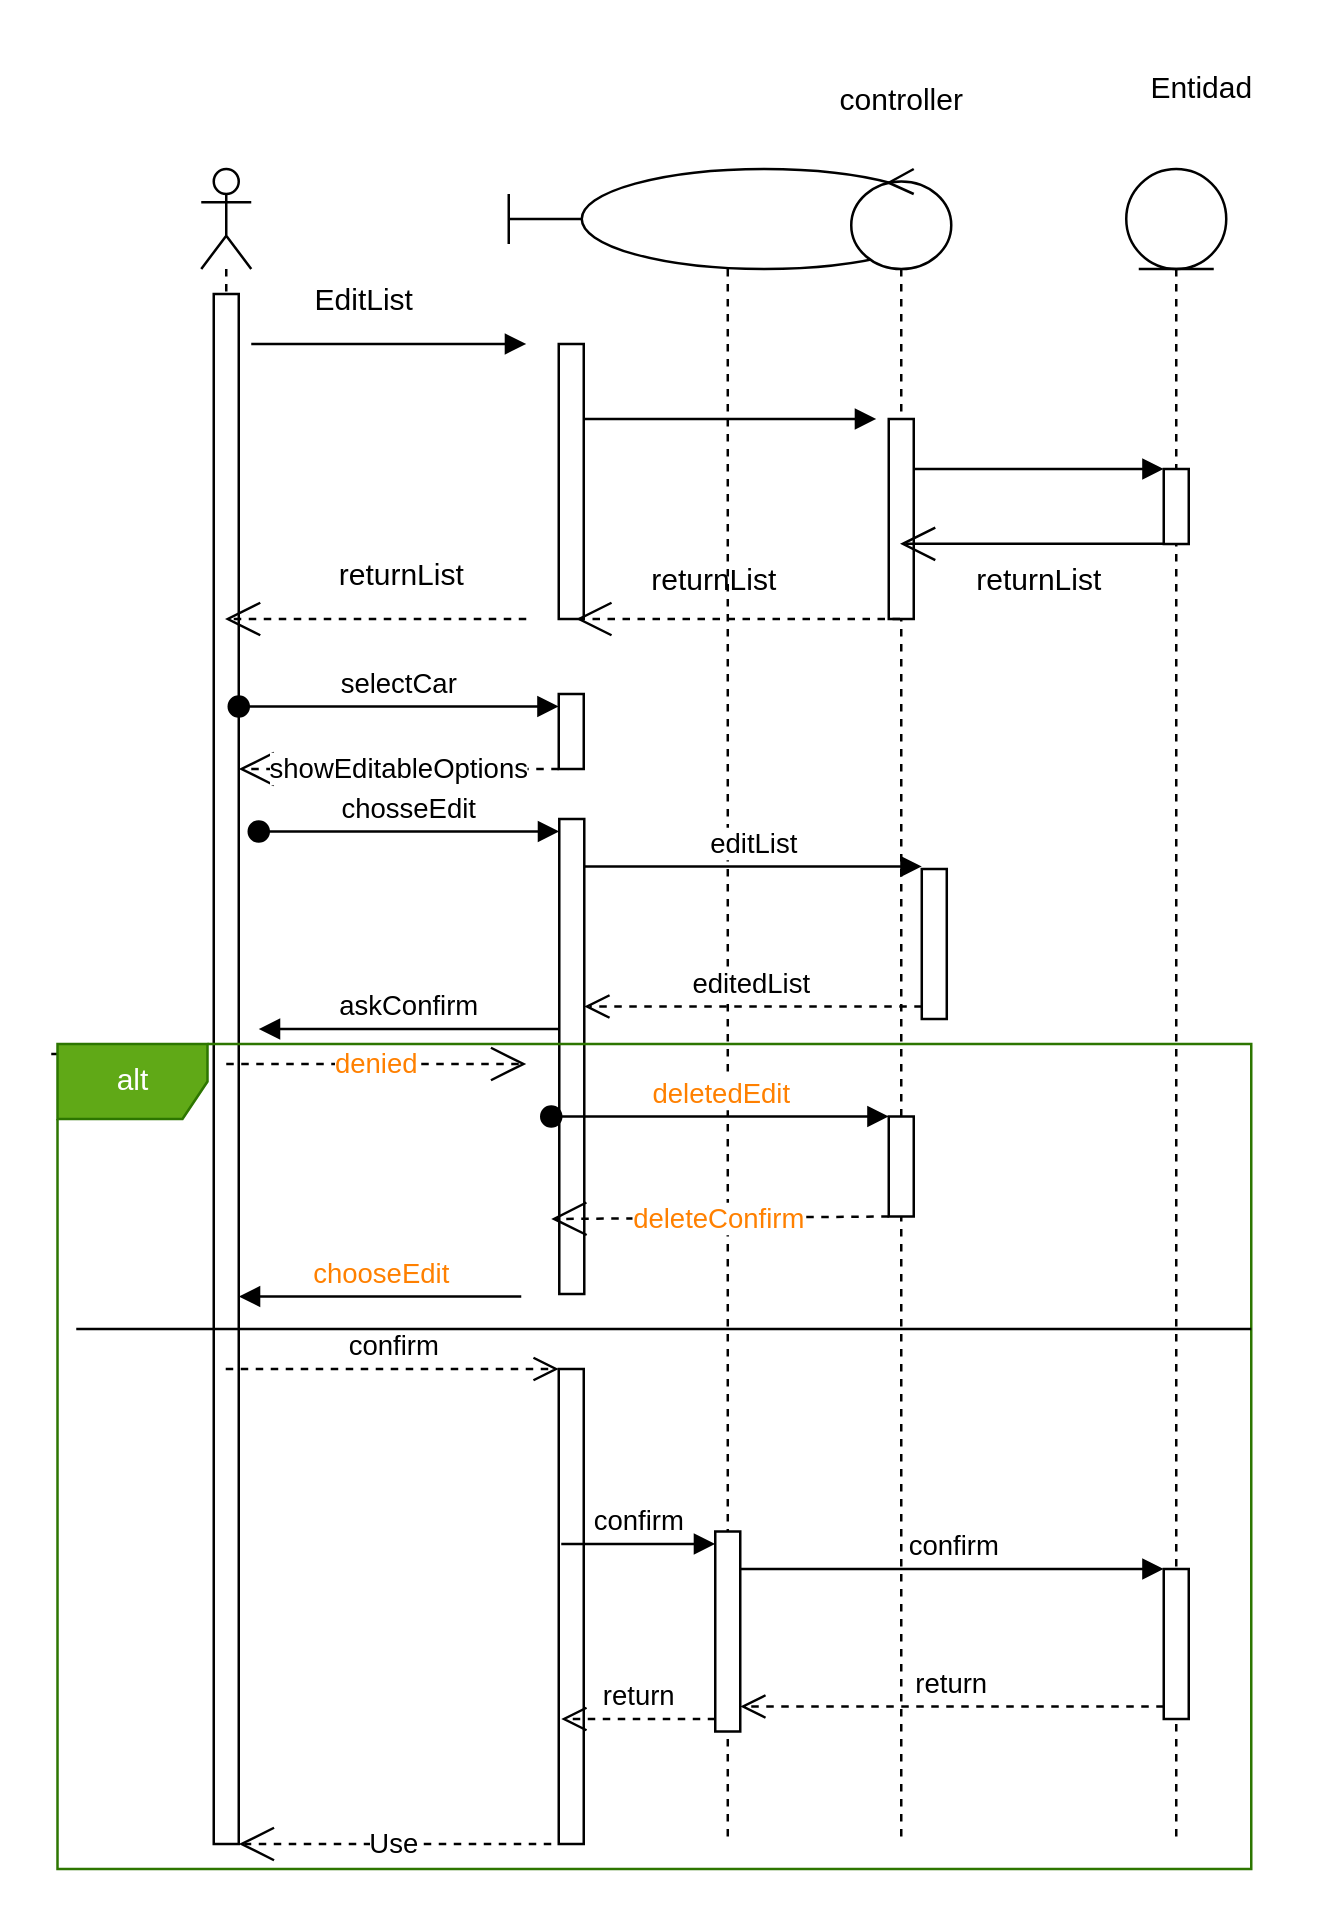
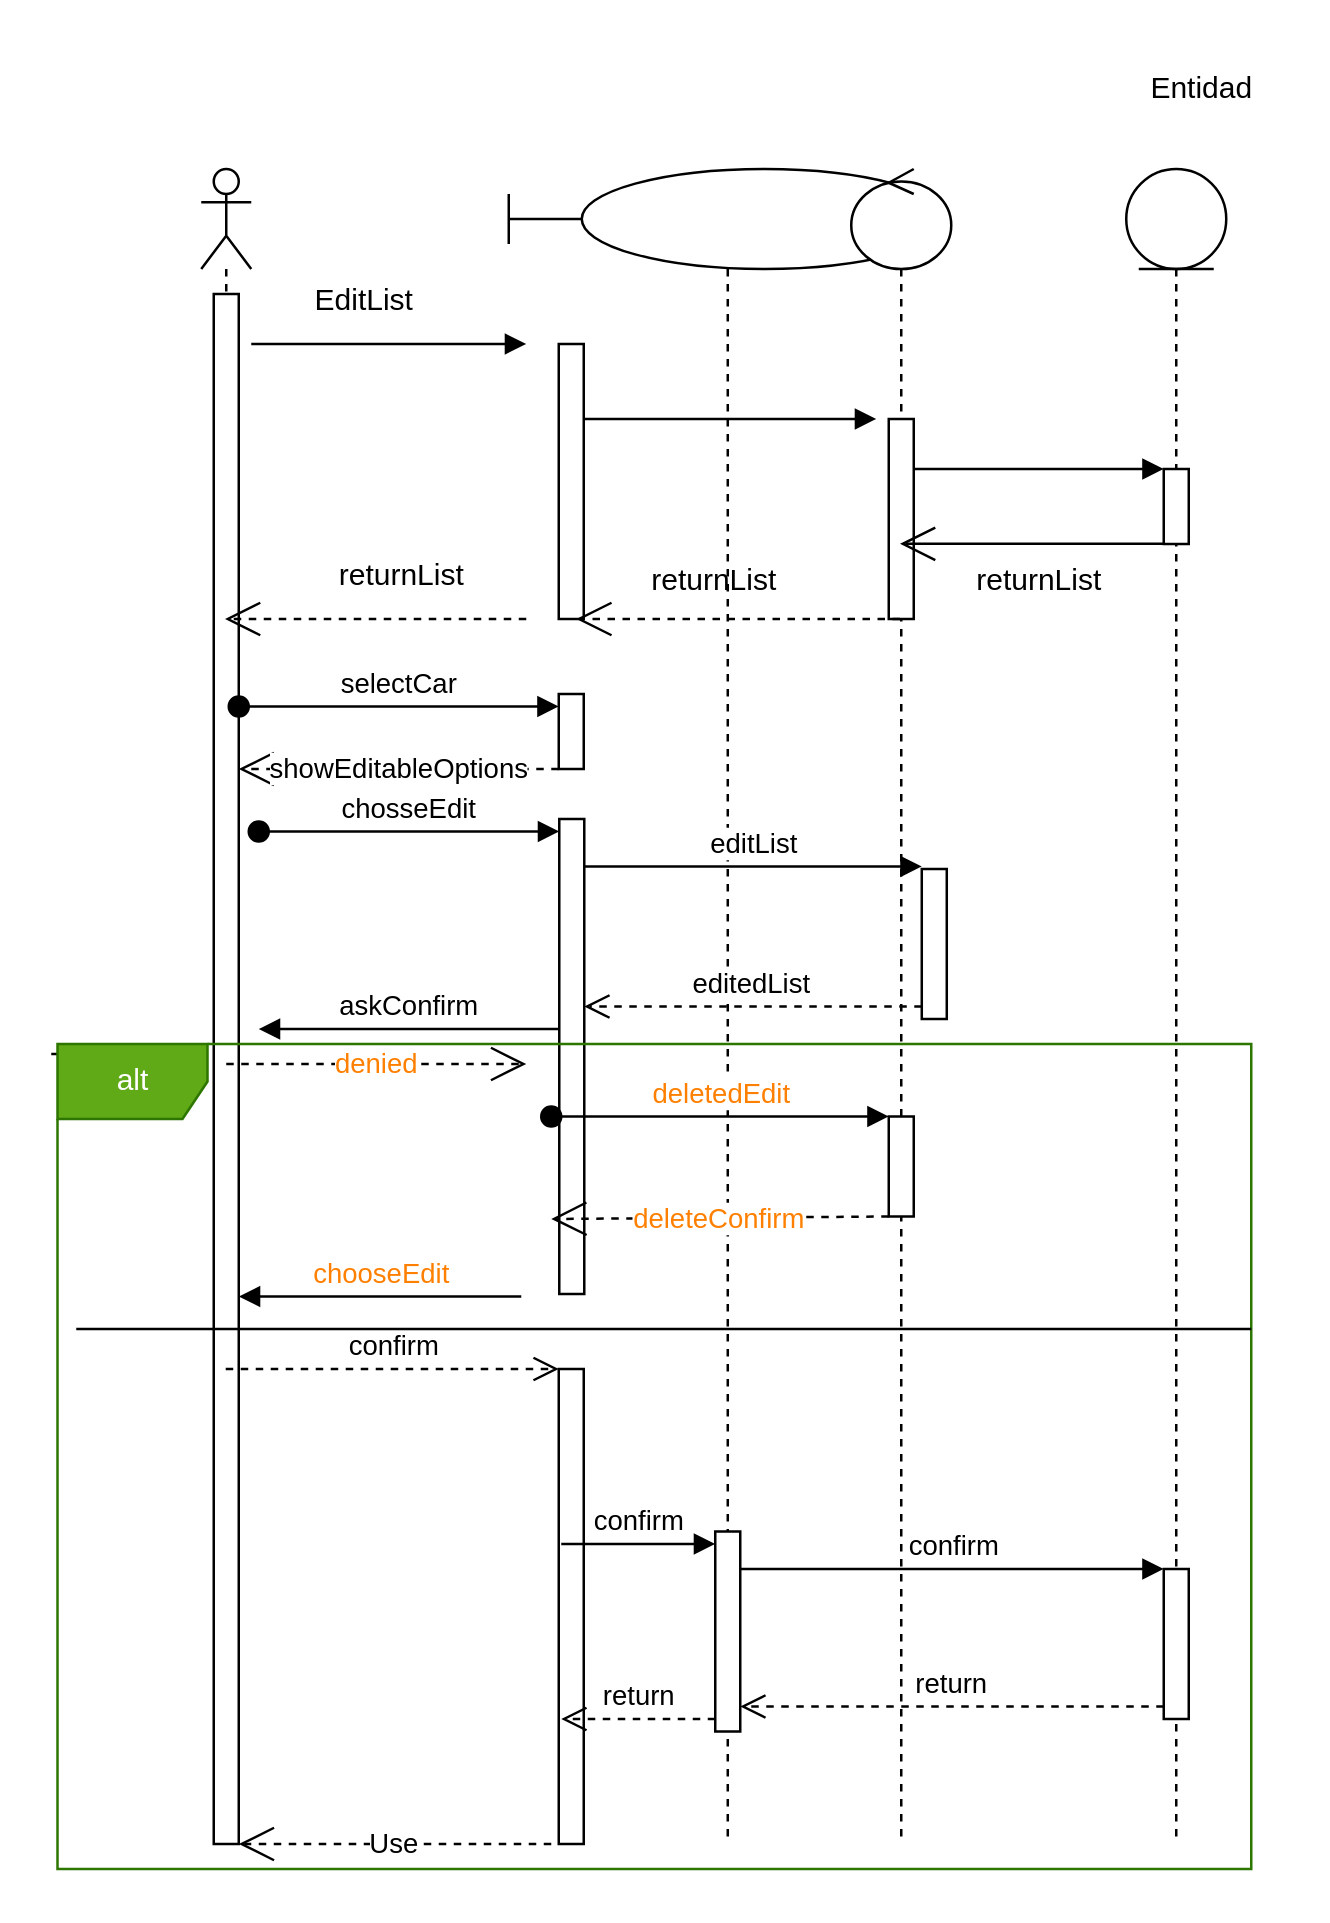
(901, 101) -> none
